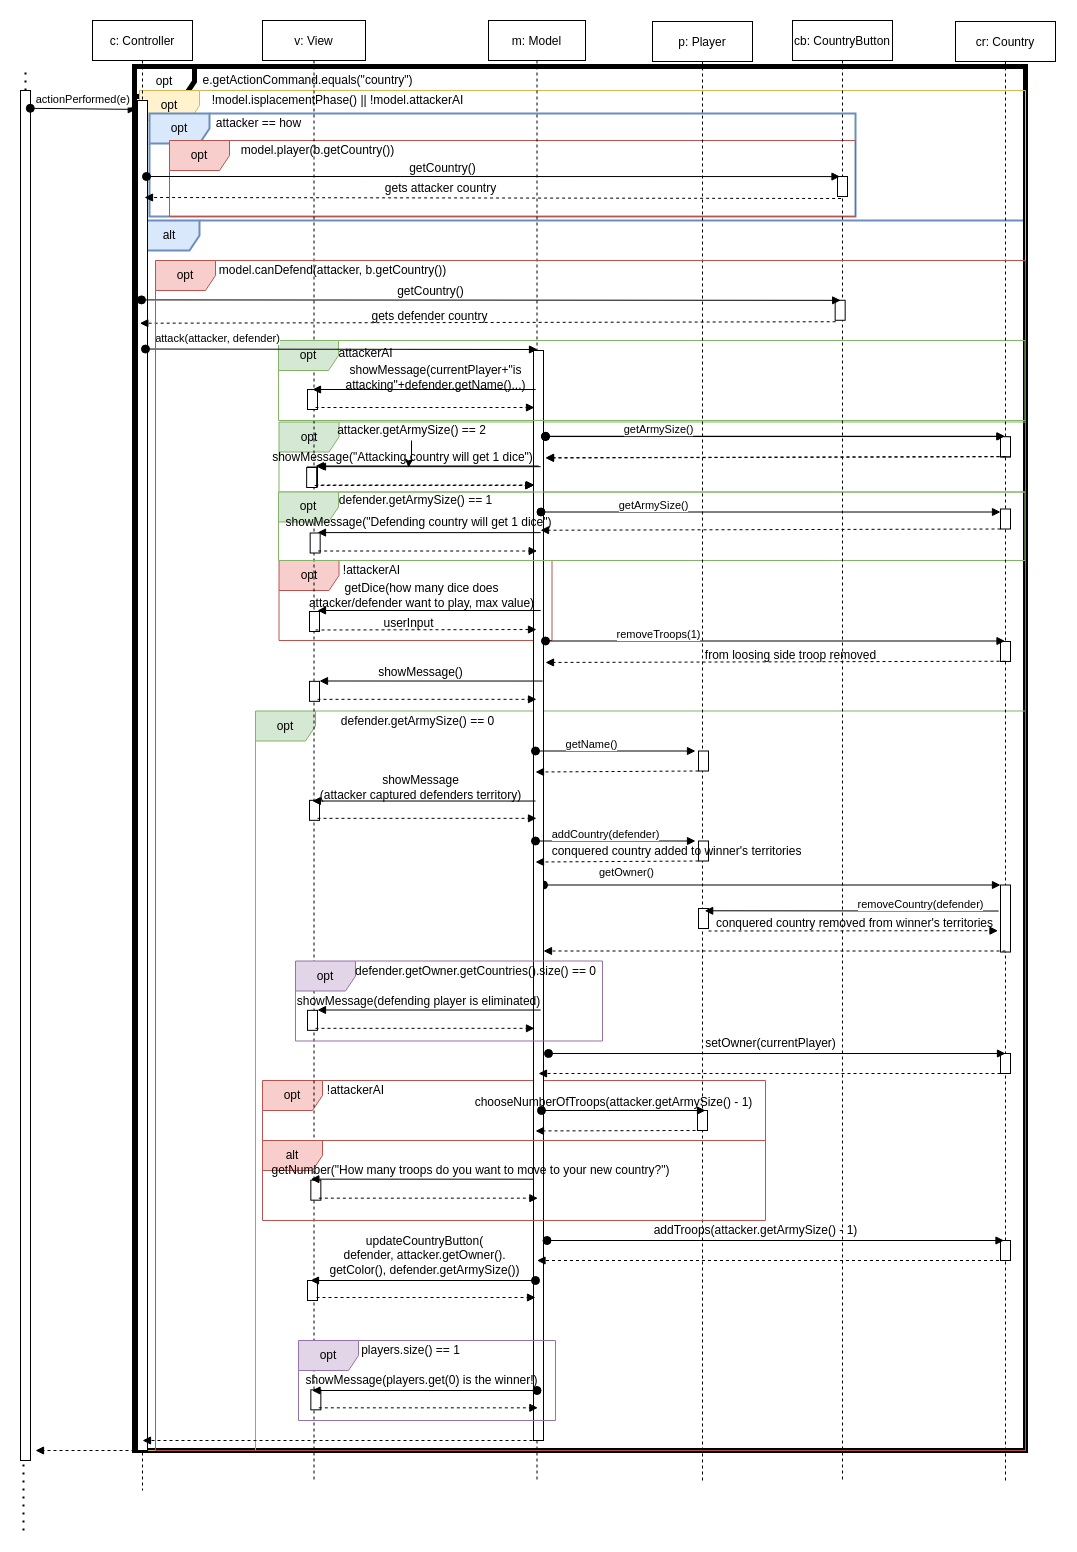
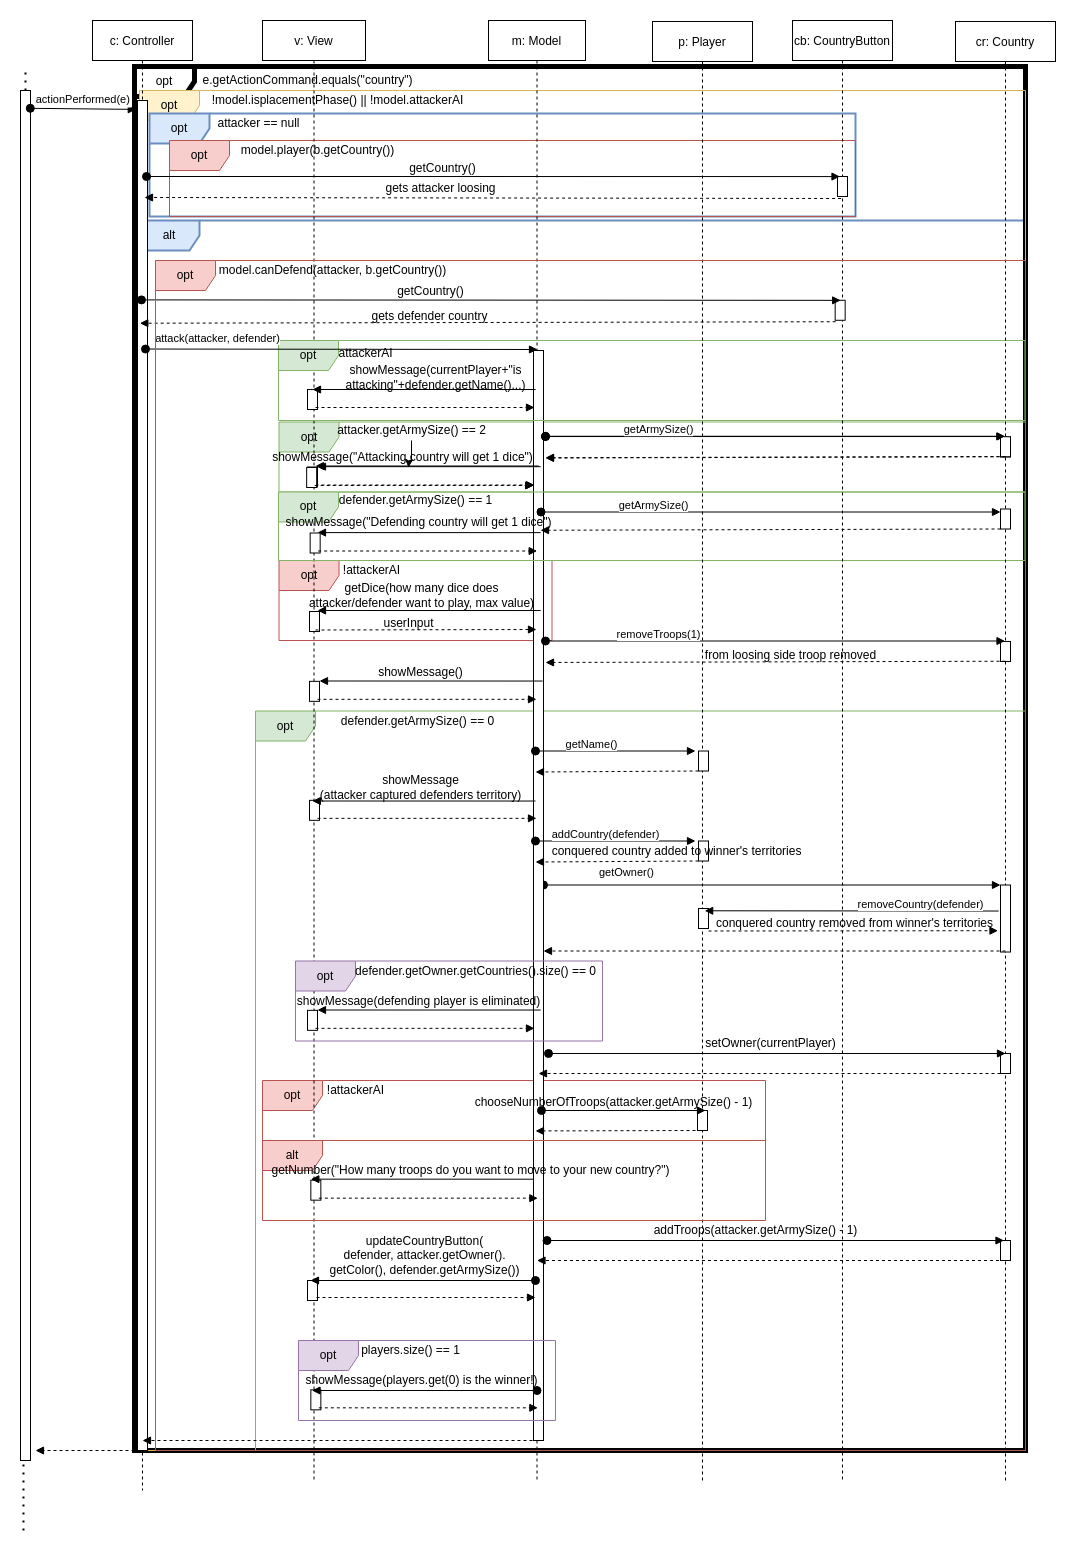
(259, 124) -> (259, 124)
(441, 189) -> (441, 189)
